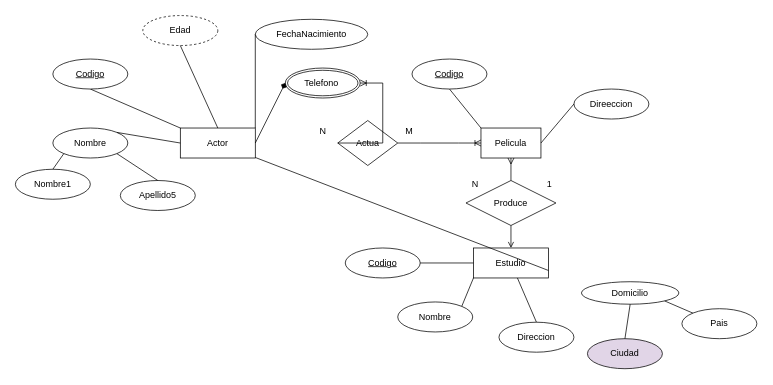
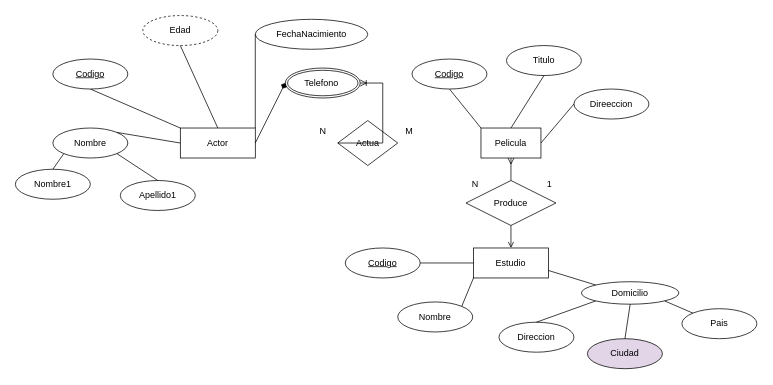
none -> (544, 60)
none -> (528, 102)
(476, 143) -> none
(158, 195) -> (158, 195)
(402, 214) -> (572, 277)
(527, 300) -> (566, 311)
